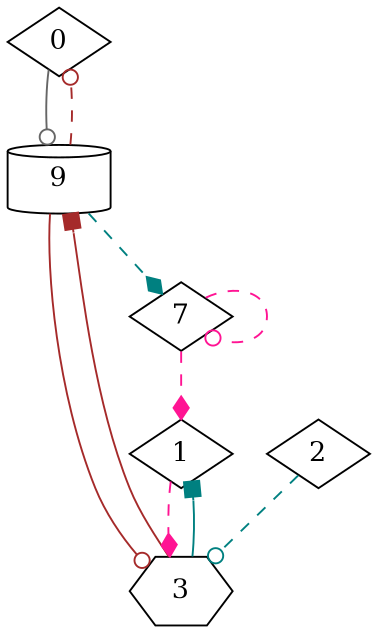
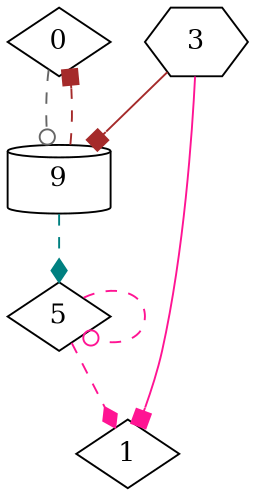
(46, 99) -> (46, 99)
(72, 115) -> (72, 117)
(181, 317) -> (59, 317)
(67, 392) -> none
(318, 454) -> none
(169, 507) -> none
(194, 529) -> (180, 244)
